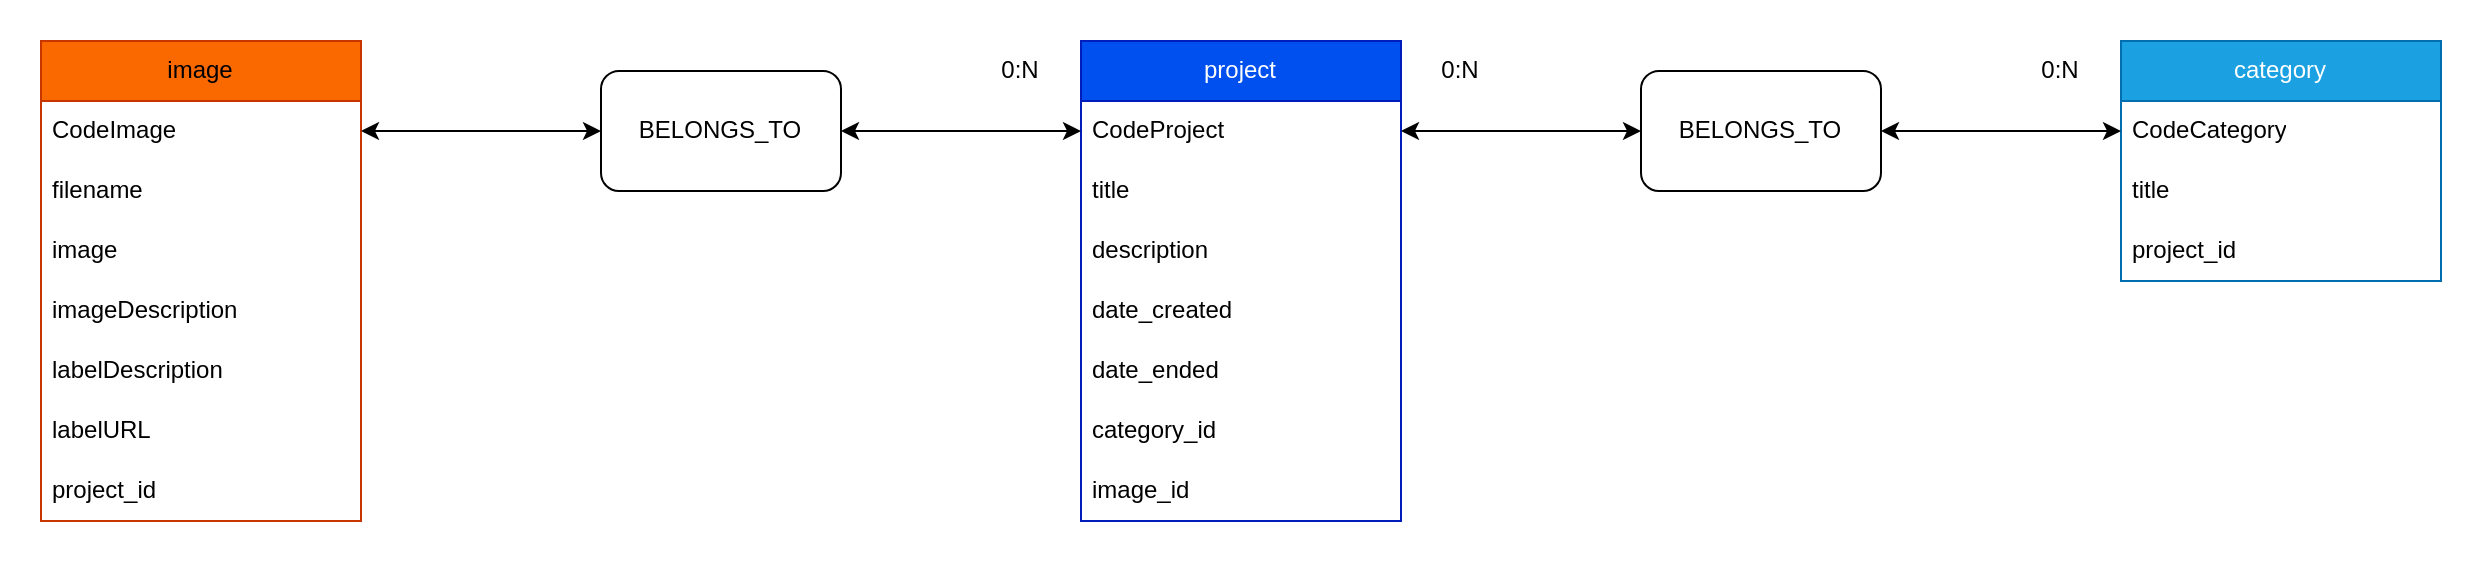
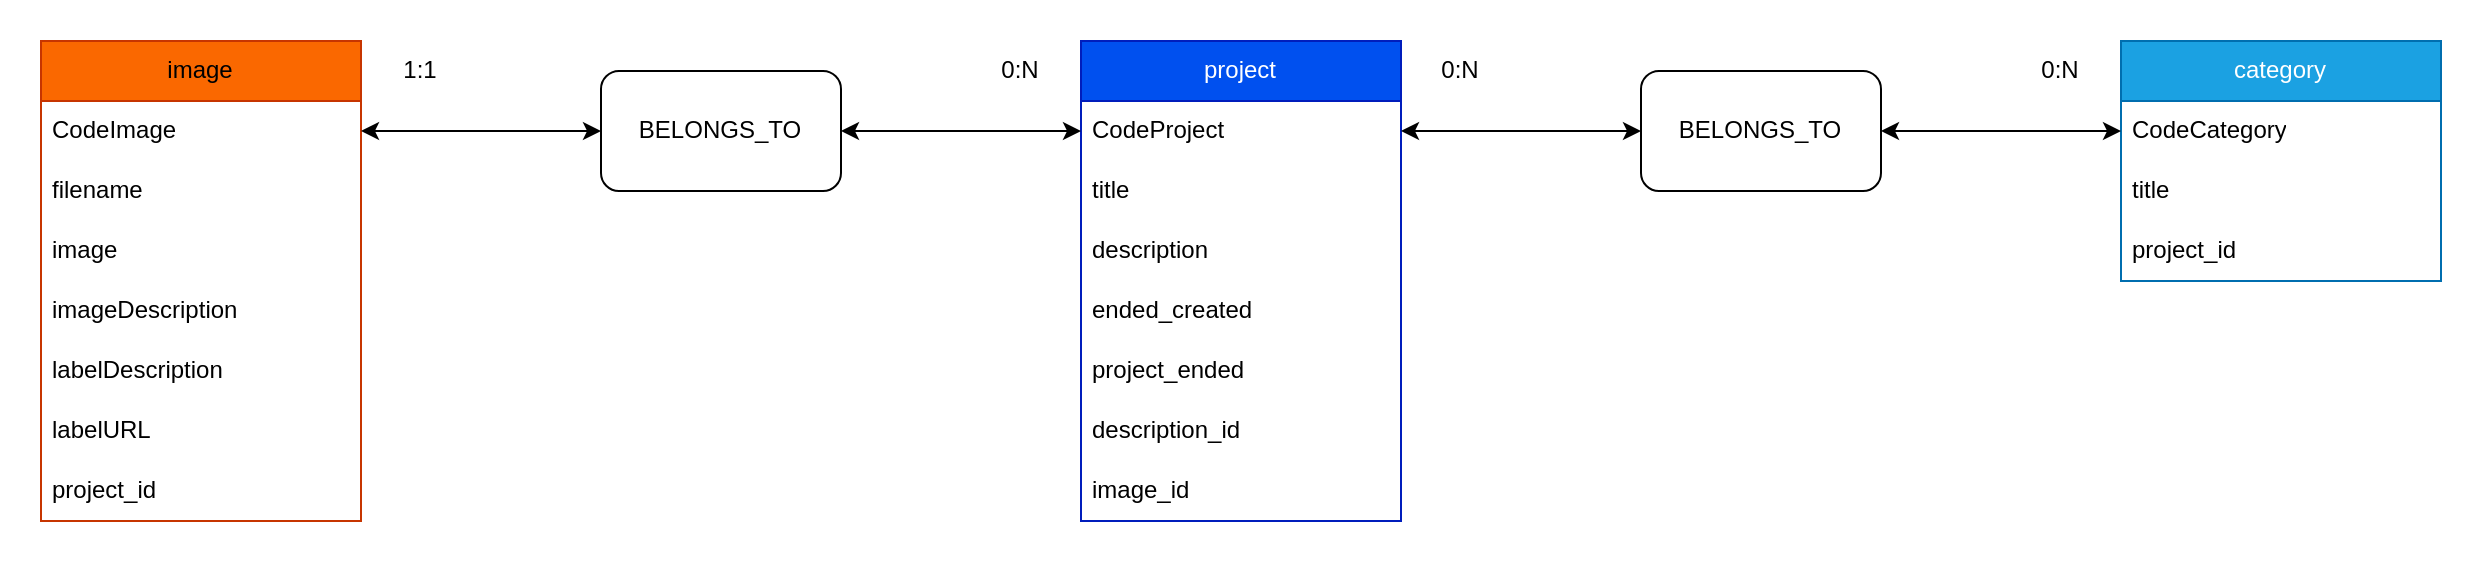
none -> (421, 71)
(1174, 311) -> (1180, 311)
(1160, 371) -> (1180, 371)
(1164, 431) -> (1178, 431)
